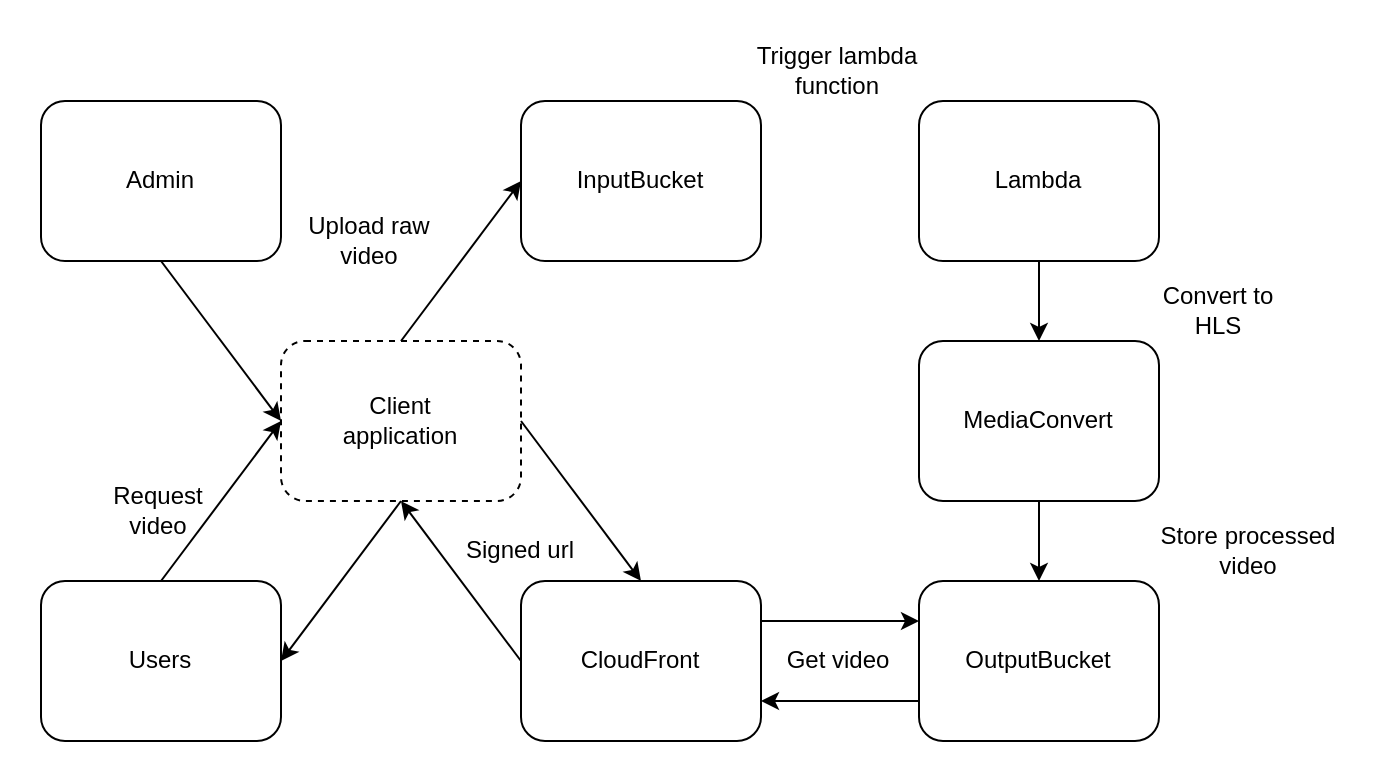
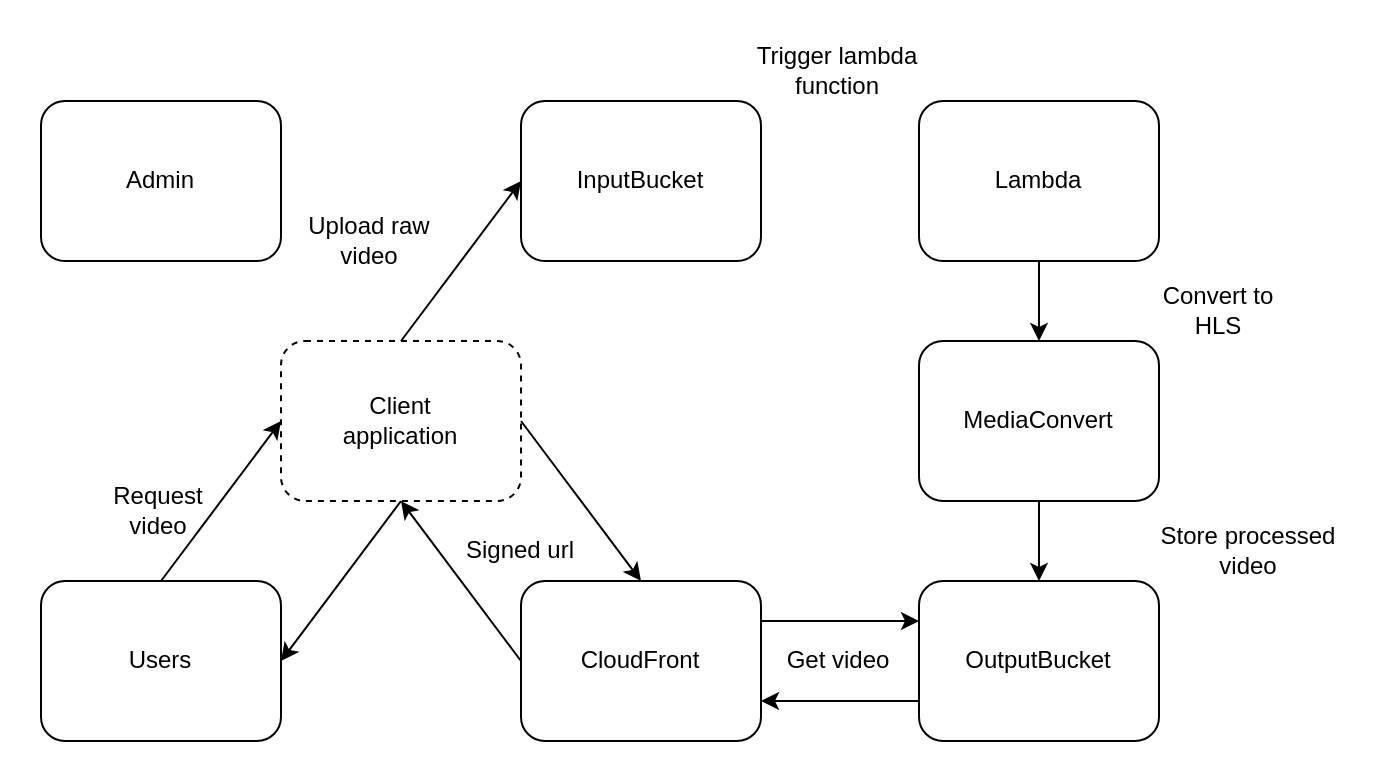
(217, 336) -> none
